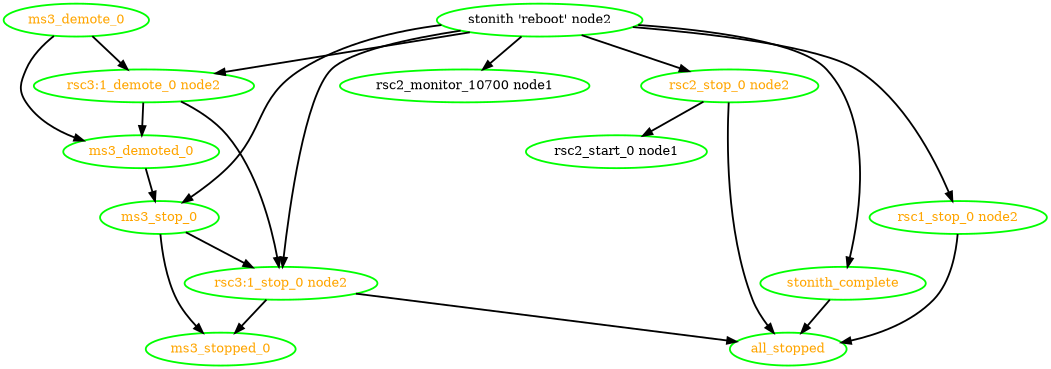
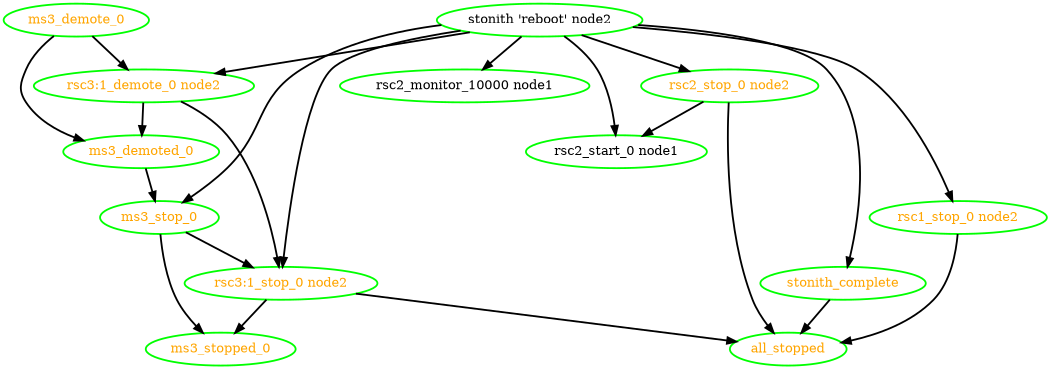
none -> (600, 75)
(465, 86) -> (465, 86)
